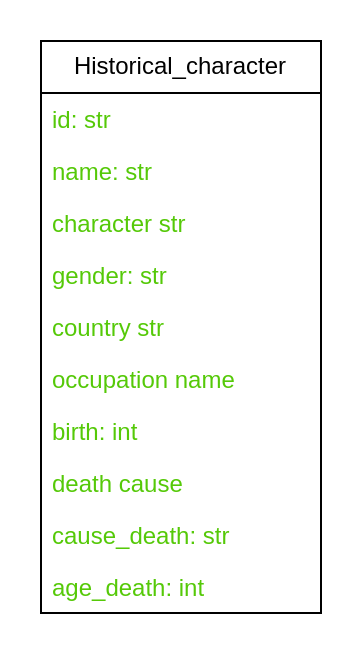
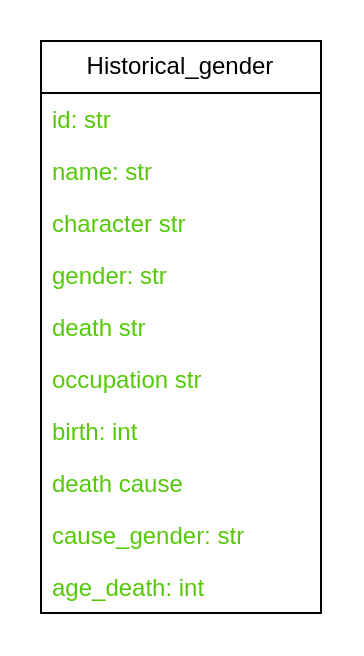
(181, 67) -> (181, 67)
(123, 328) -> (109, 328)
(147, 380) -> (140, 380)
(153, 536) -> (160, 536)
